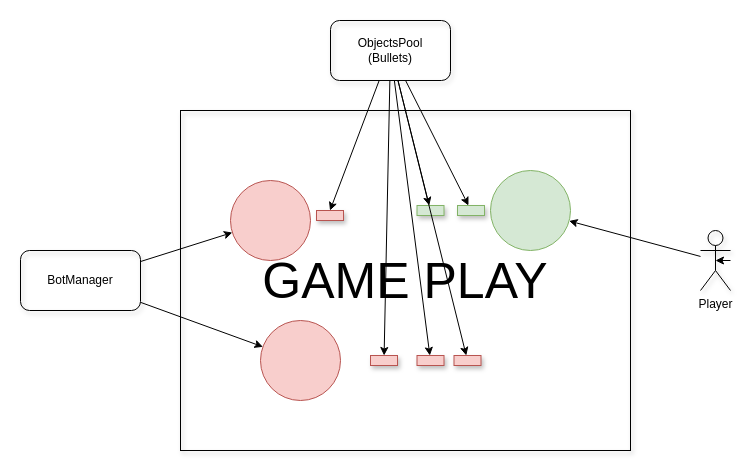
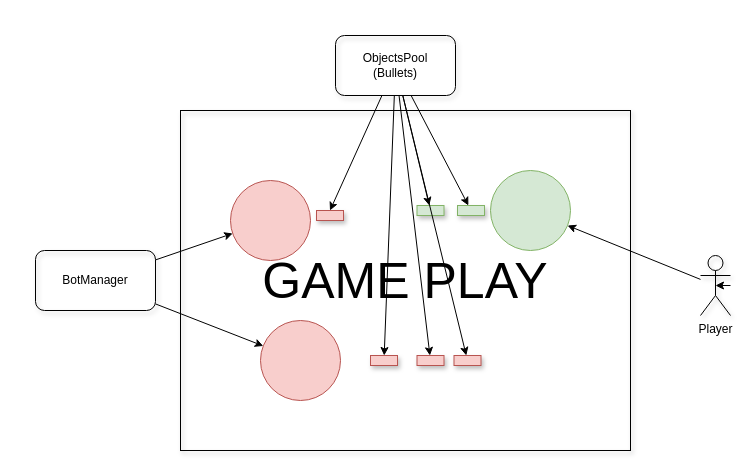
(391, 51) -> (396, 66)
(716, 261) -> (716, 286)
(81, 281) -> (96, 281)
